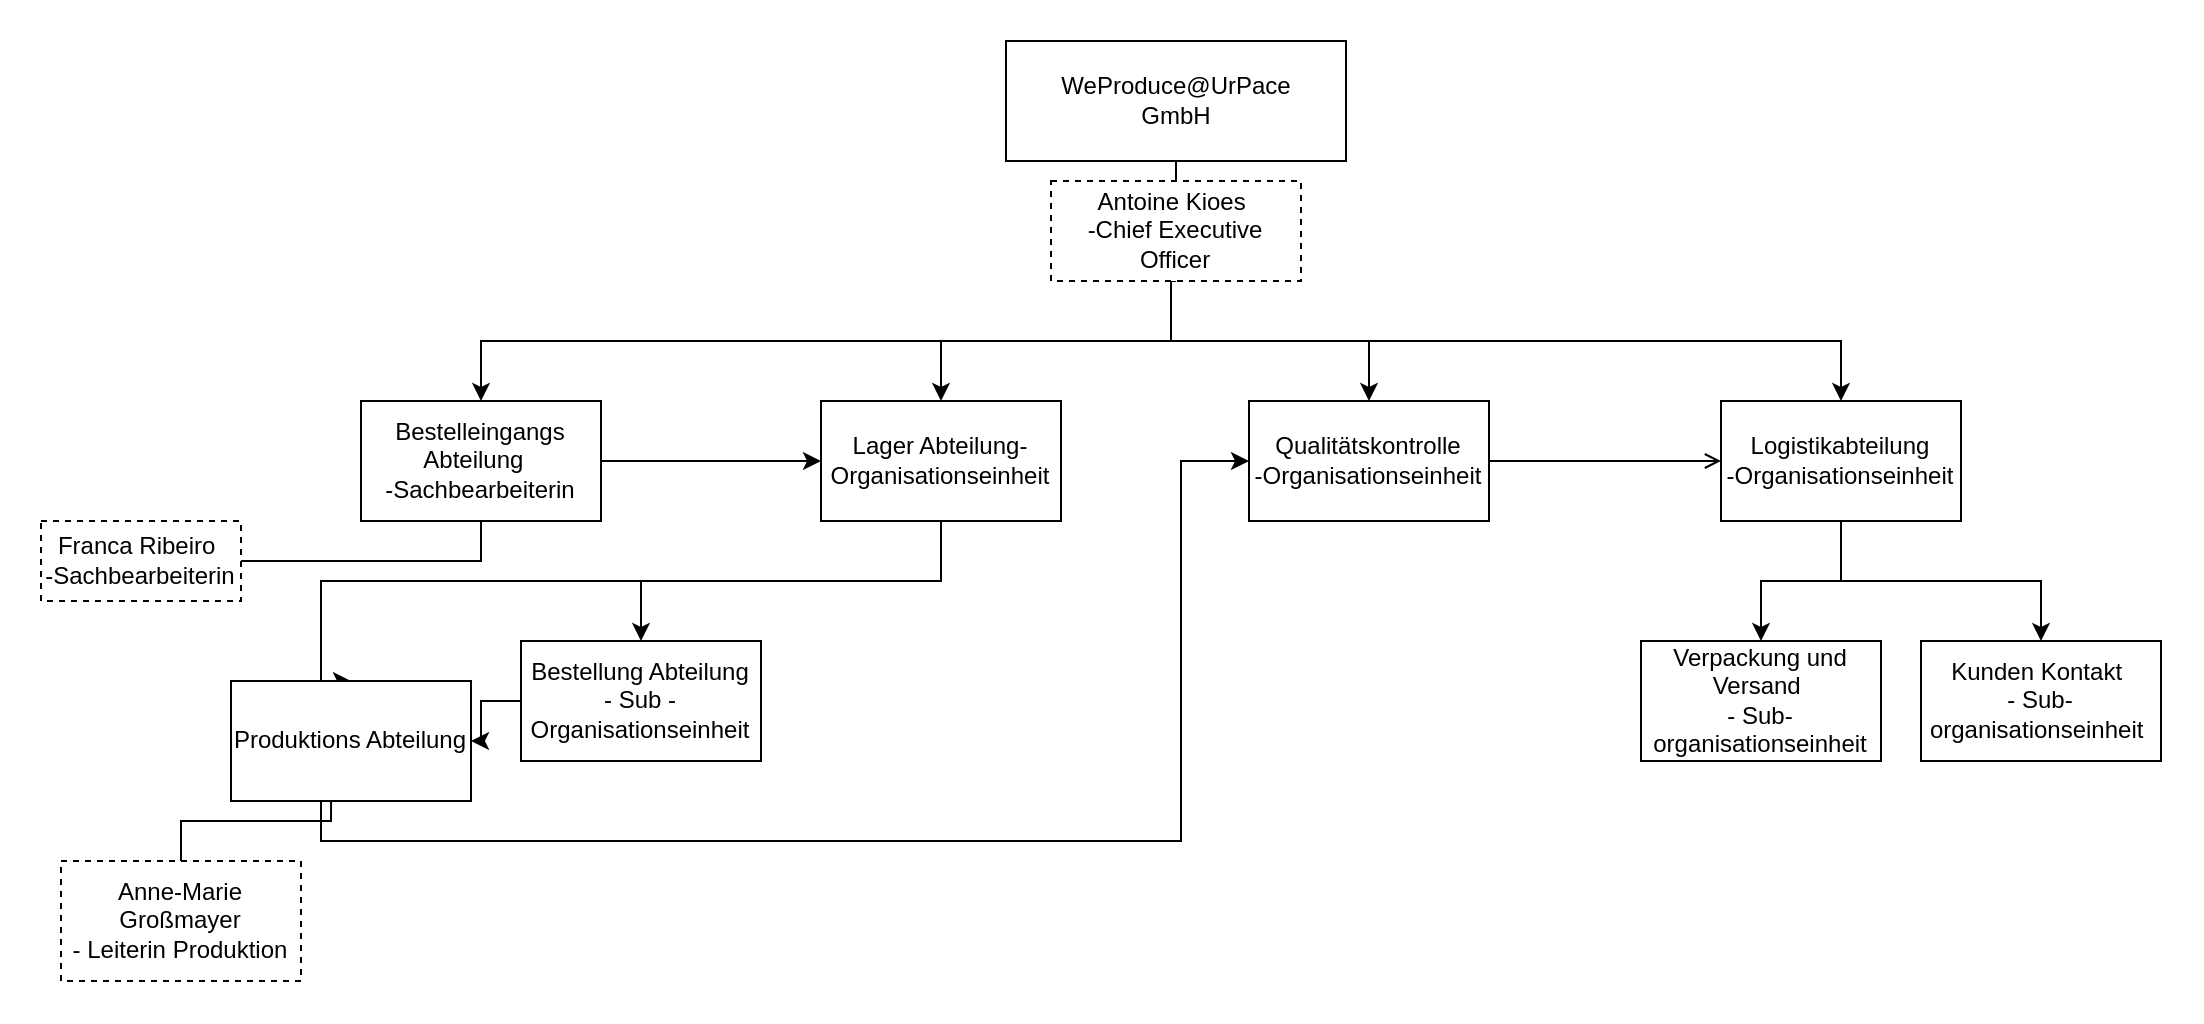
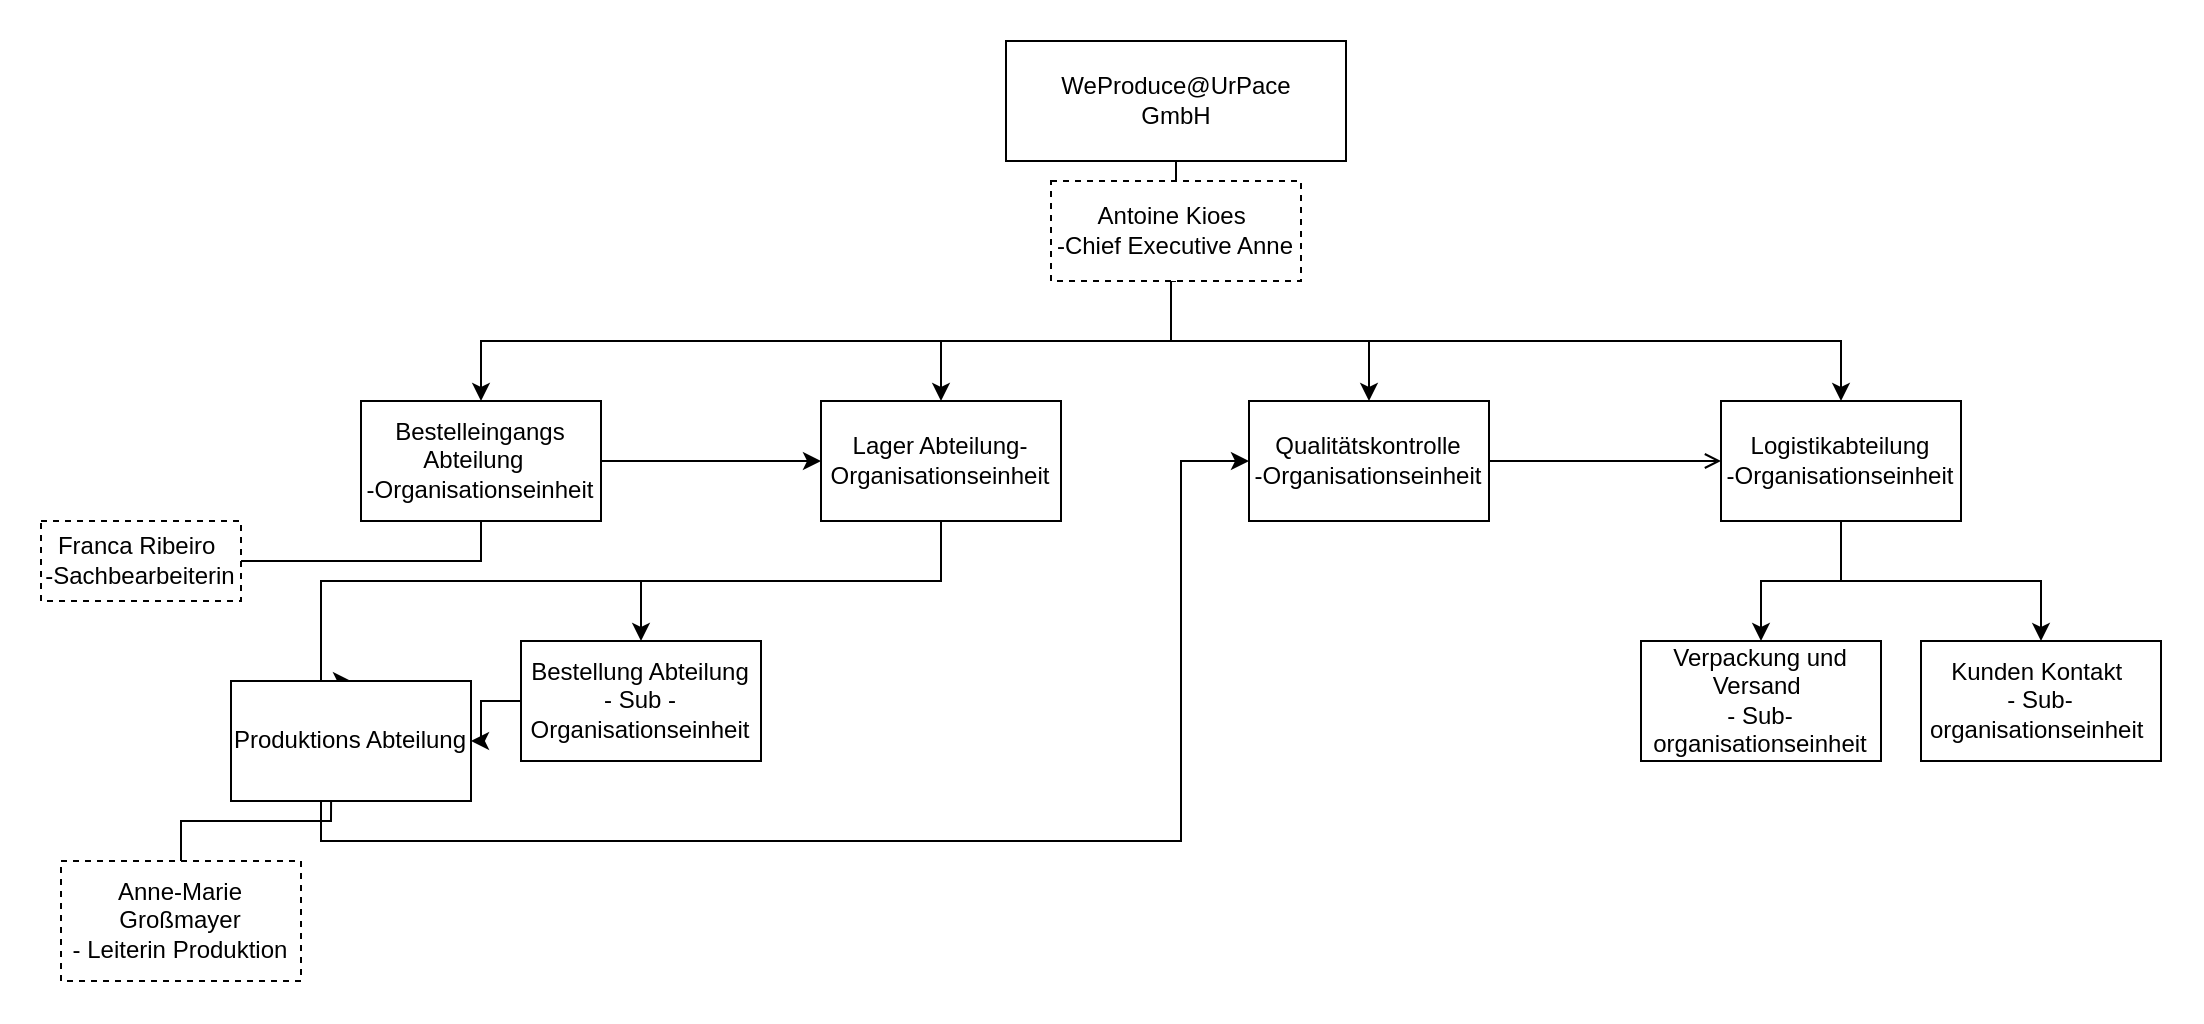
(1176, 231) -> (1176, 231)
(481, 461) -> (481, 461)
